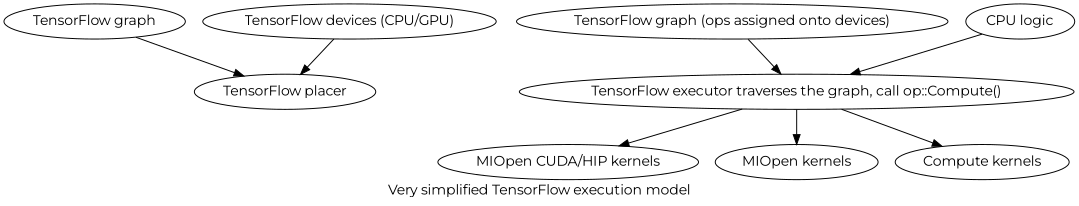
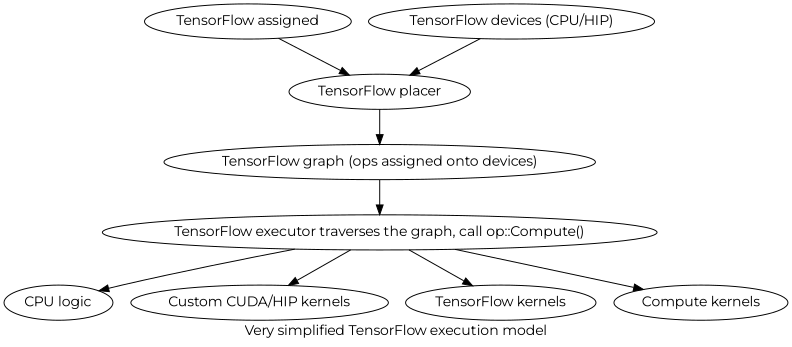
(95, 21) -> (248, 21)
(349, 21) -> (512, 21)
(921, 53) -> (202, 268)
none -> (380, 122)
(568, 162) -> (260, 303)
(797, 162) -> (501, 303)
